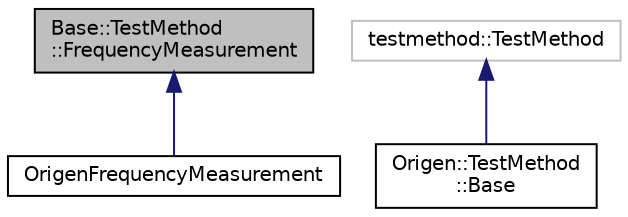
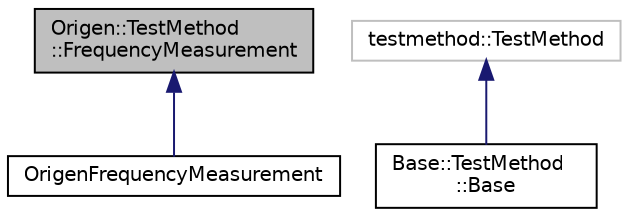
(174, 41) -> (174, 41)
(486, 176) -> (486, 176)
